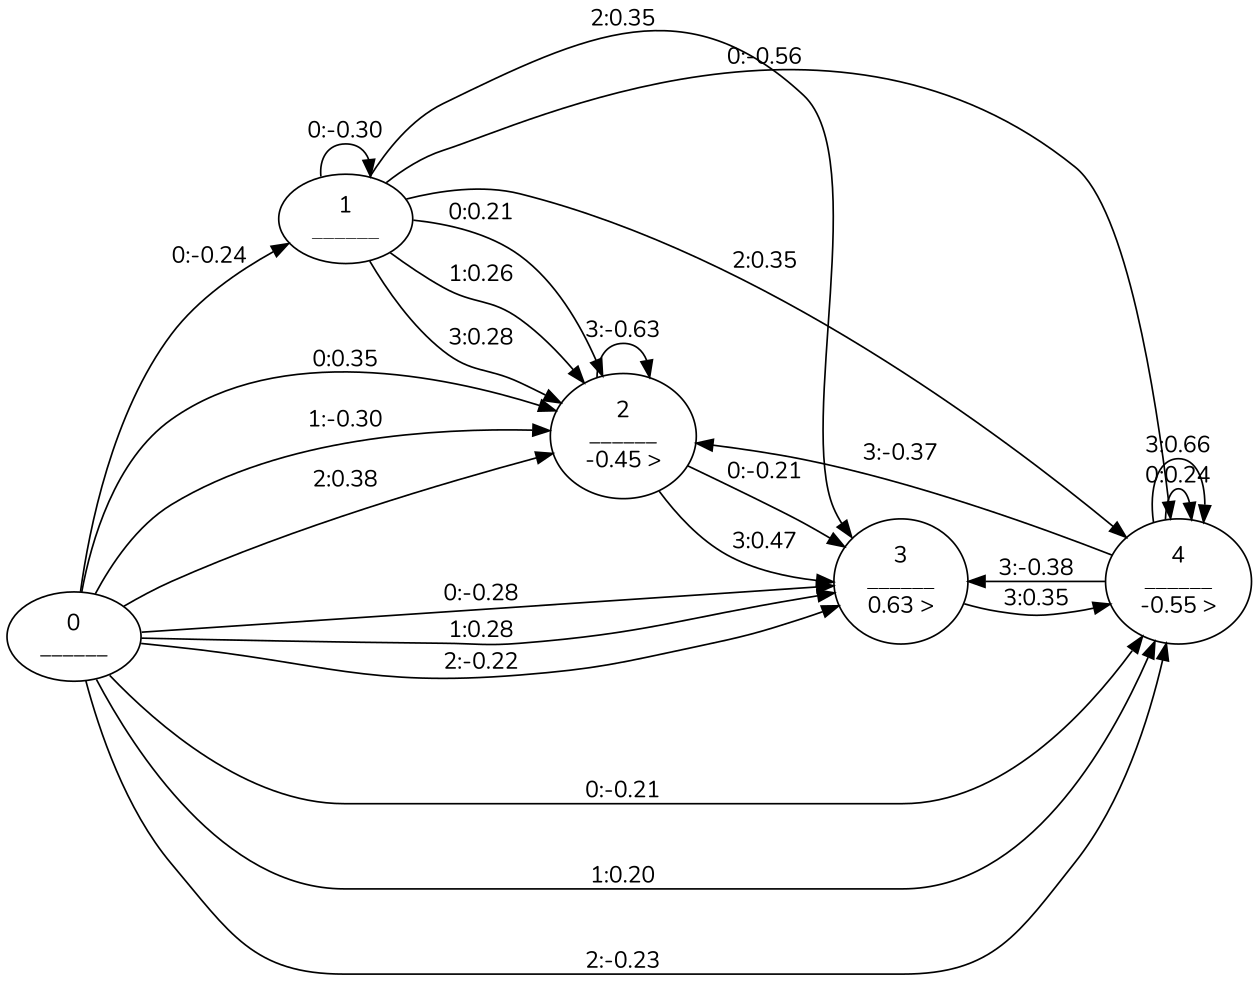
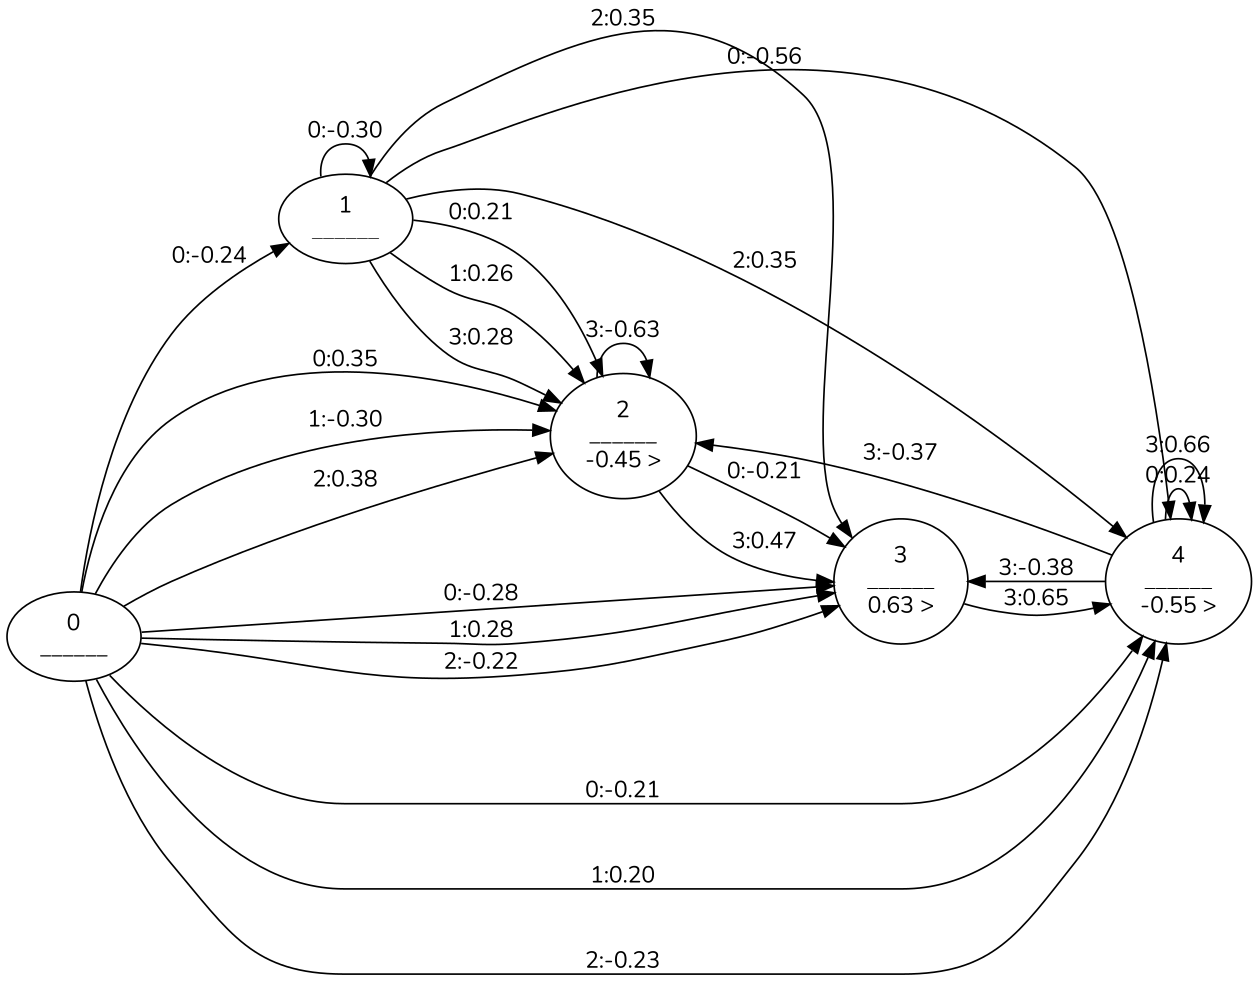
(1037, 599) -> (1037, 599)
